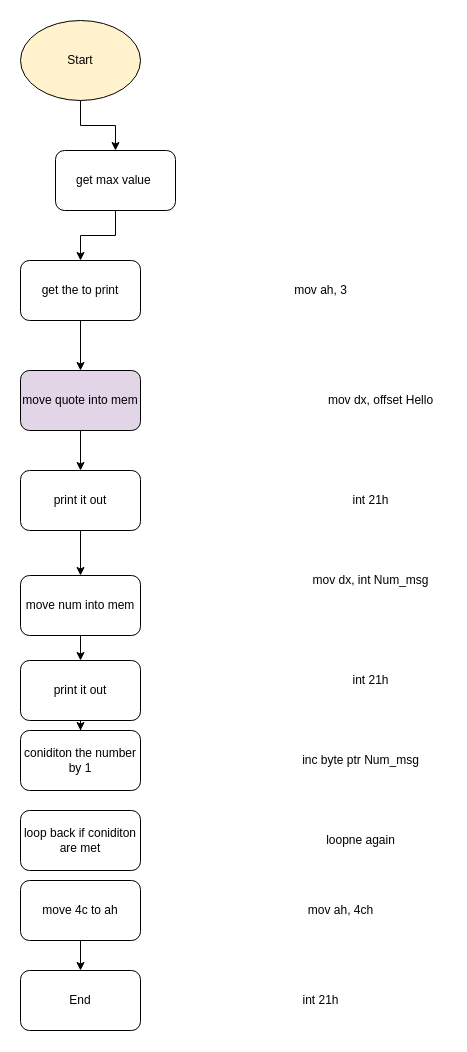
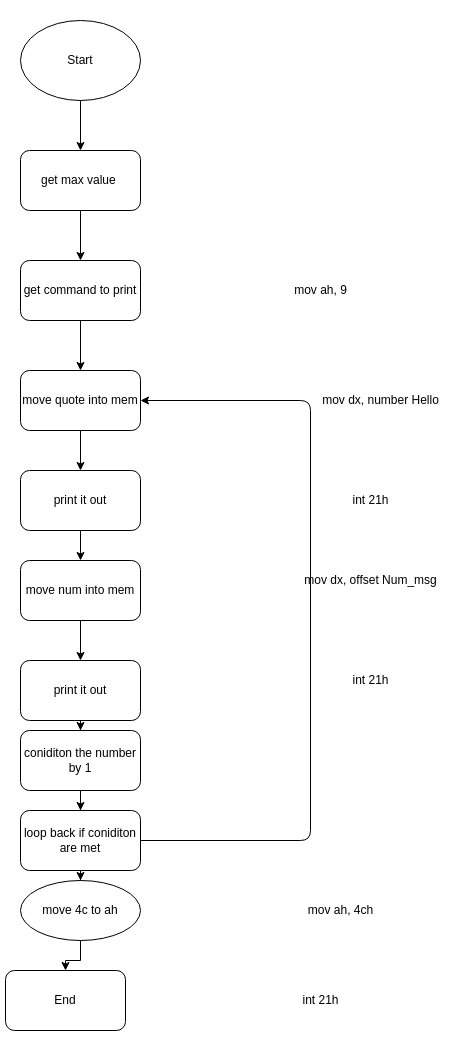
(81, 61) -> (81, 61)
(116, 181) -> (81, 181)
(81, 291) -> (81, 291)
(321, 291) -> (321, 291)
(81, 401) -> (81, 401)
(381, 401) -> (381, 401)
(371, 581) -> (371, 581)
(81, 606) -> (81, 591)
none -> (311, 625)
(361, 761) -> none
none -> (81, 805)
(361, 841) -> none
none -> (81, 876)
(81, 911) -> (81, 911)
(81, 1001) -> (66, 1001)
